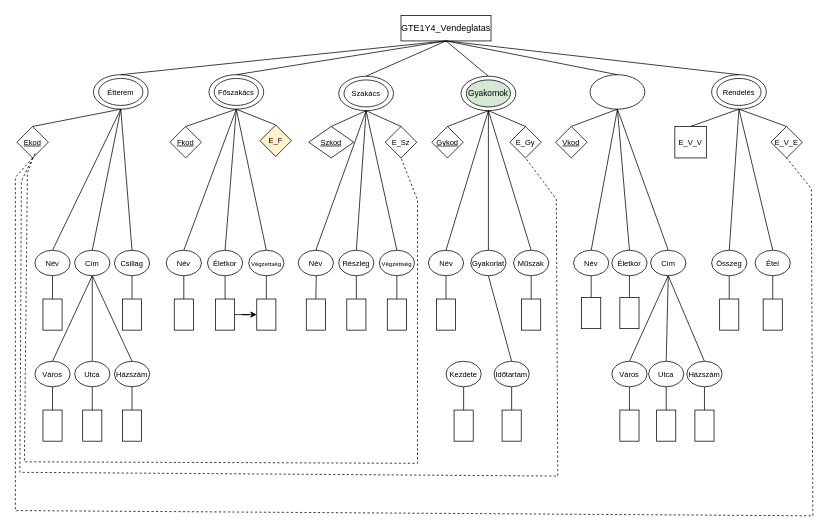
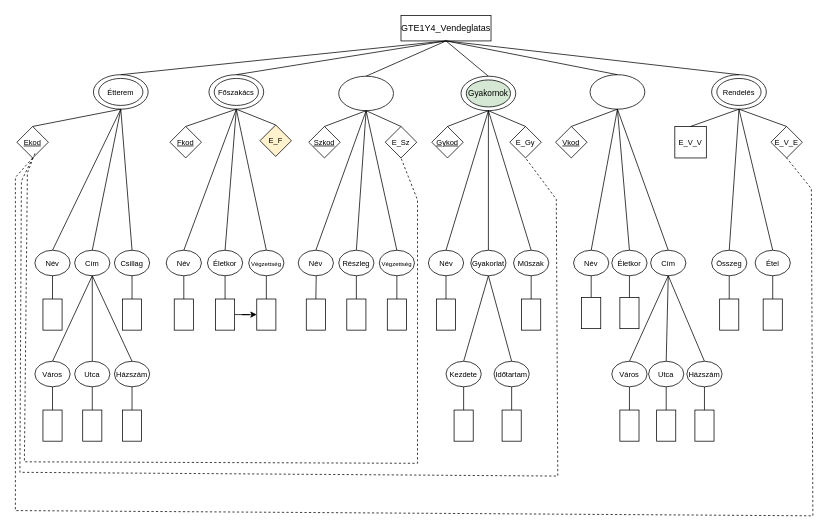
(366, 93) -> none
(331, 142) -> (324, 142)
none -> (475, 320)
